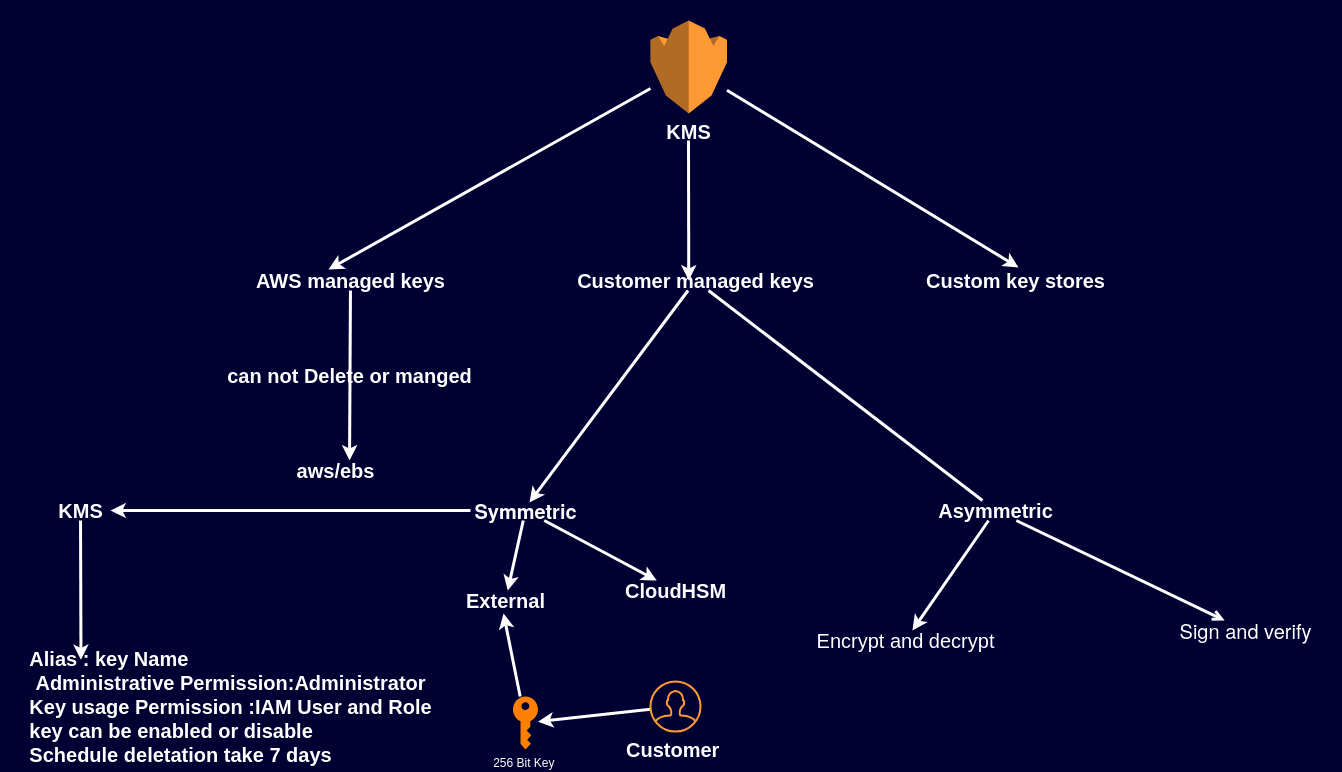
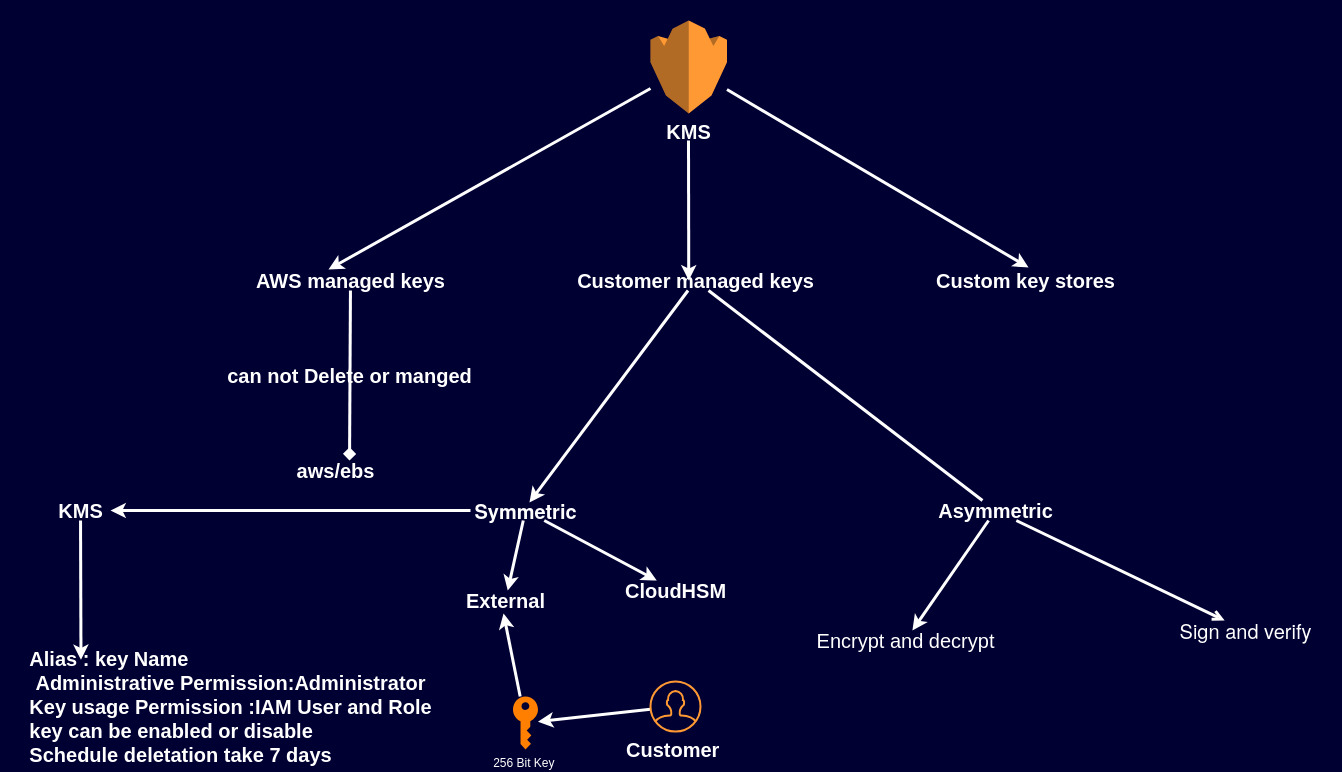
(1016, 281) -> (1026, 281)
(350, 447) -> (350, 447)
